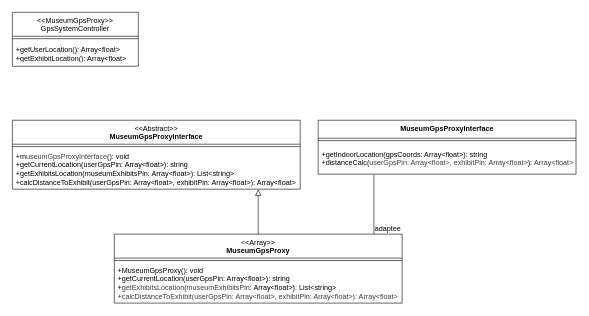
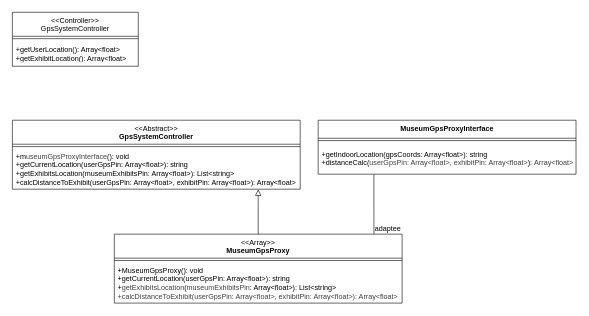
(75, 25) -> (75, 25)
(156, 133) -> (156, 133)
